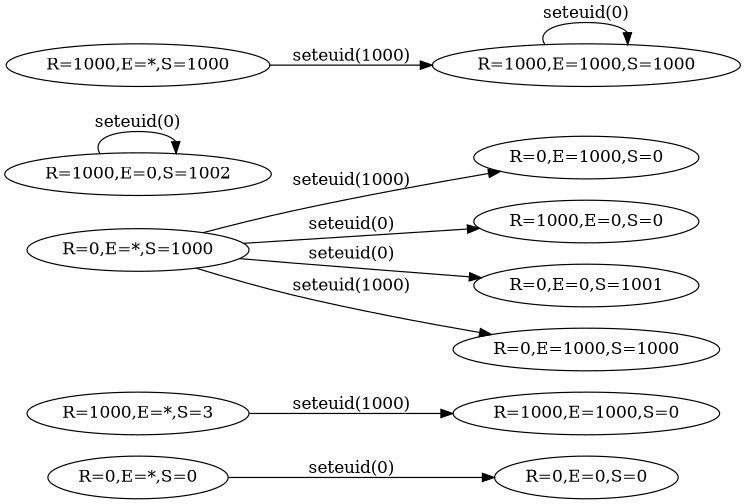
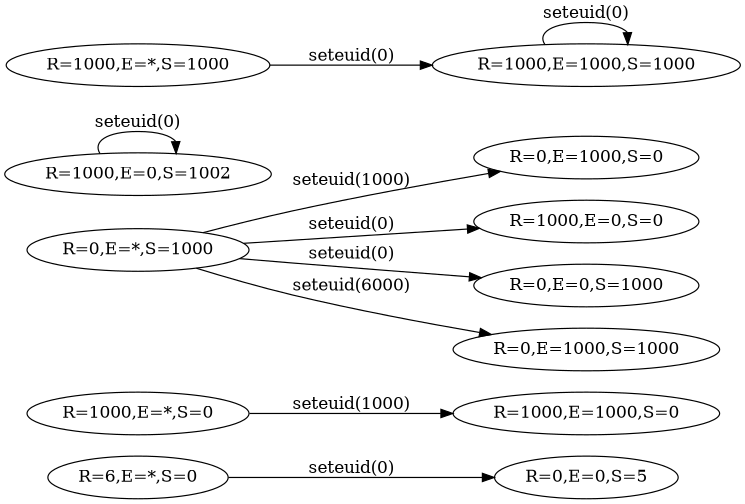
(352, 56) -> (352, 56)
(352, 286) -> (352, 286)
(586, 286) -> (586, 286)
(138, 413) -> (138, 413)
(138, 477) -> (138, 477)
(586, 477) -> (586, 477)
